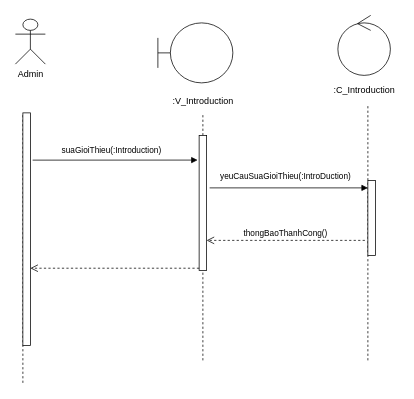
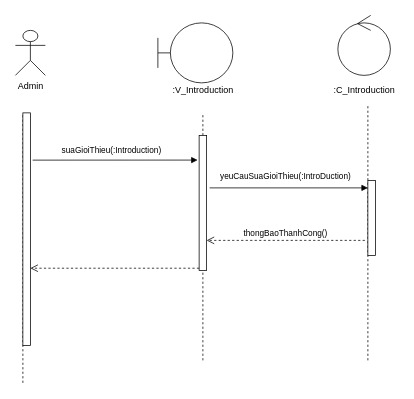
(30, 42) -> (30, 53)
(203, 102) -> (203, 90)
